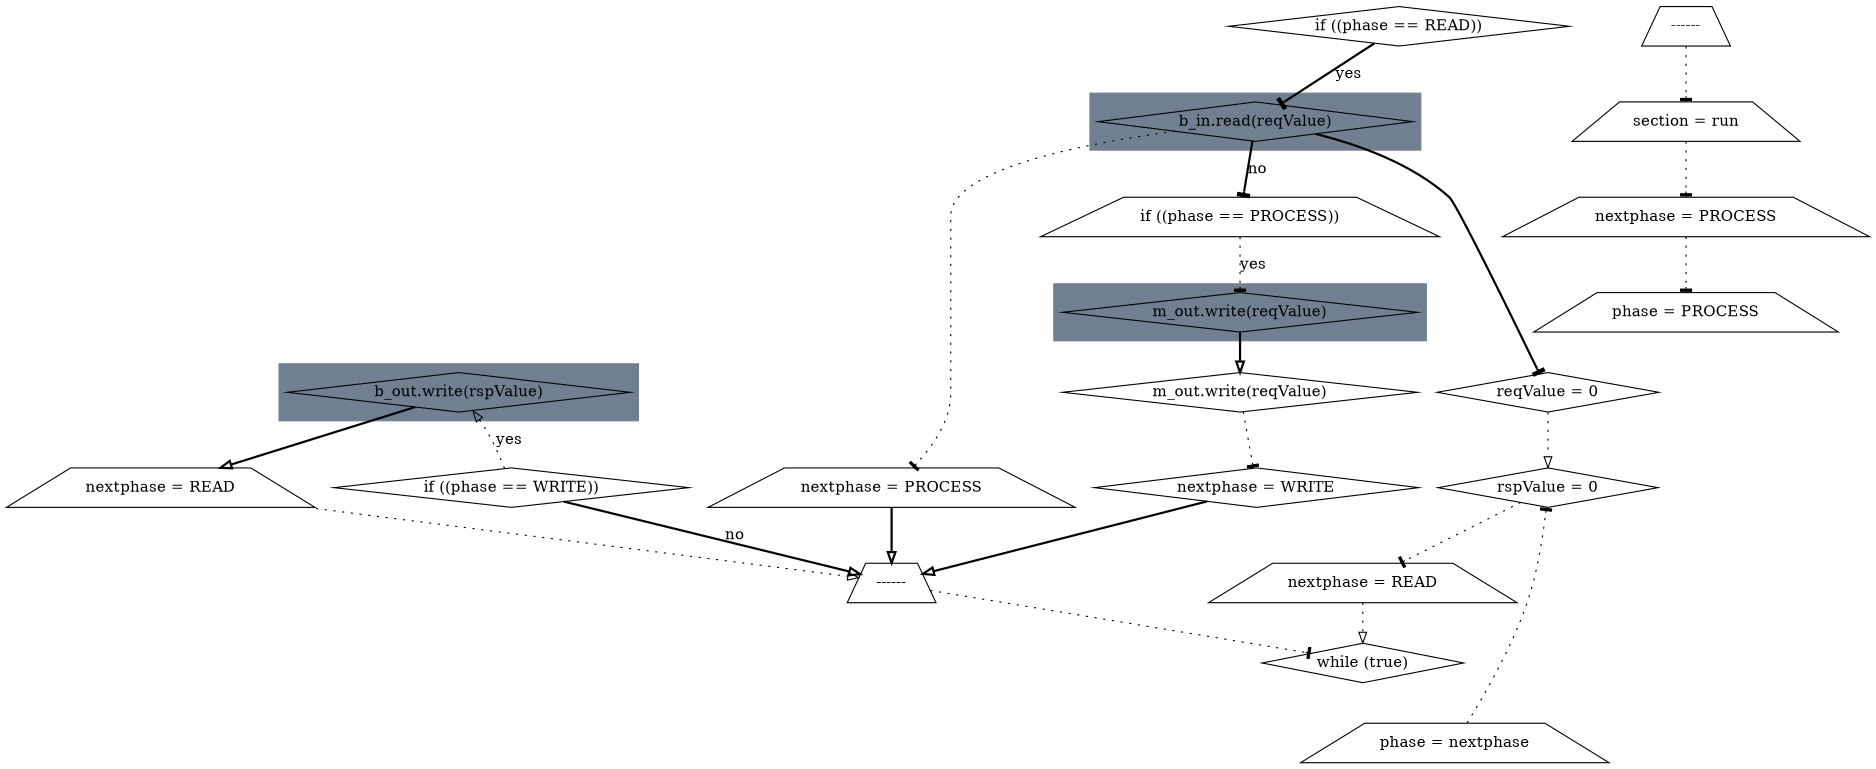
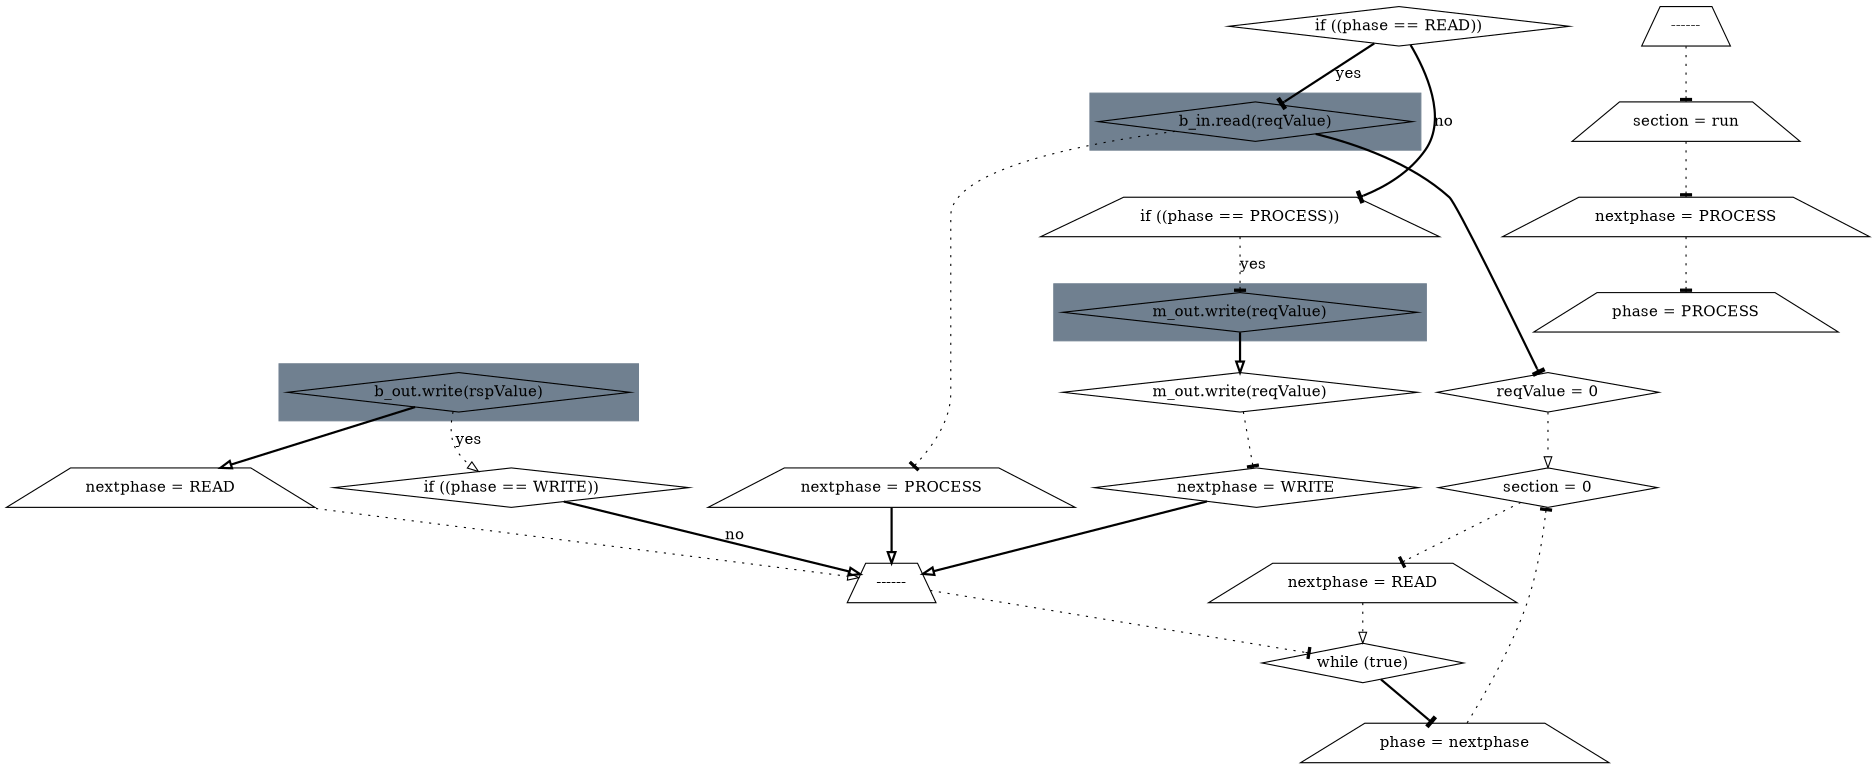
(1248, 166) -> (1432, 135)
(493, 443) -> (453, 441)
(1548, 488) -> (1548, 488)
none -> (1405, 700)
